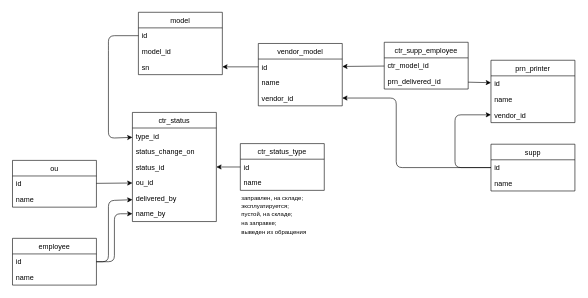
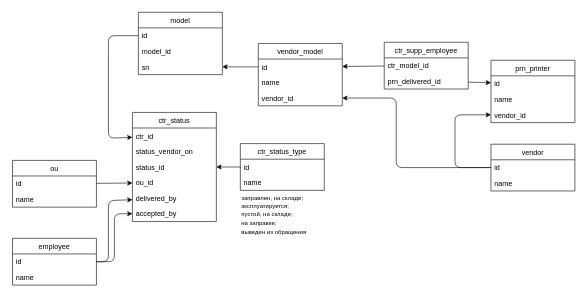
(149, 136) -> (147, 136)
(168, 152) -> (168, 152)
(533, 152) -> (533, 152)
(150, 214) -> (158, 214)
